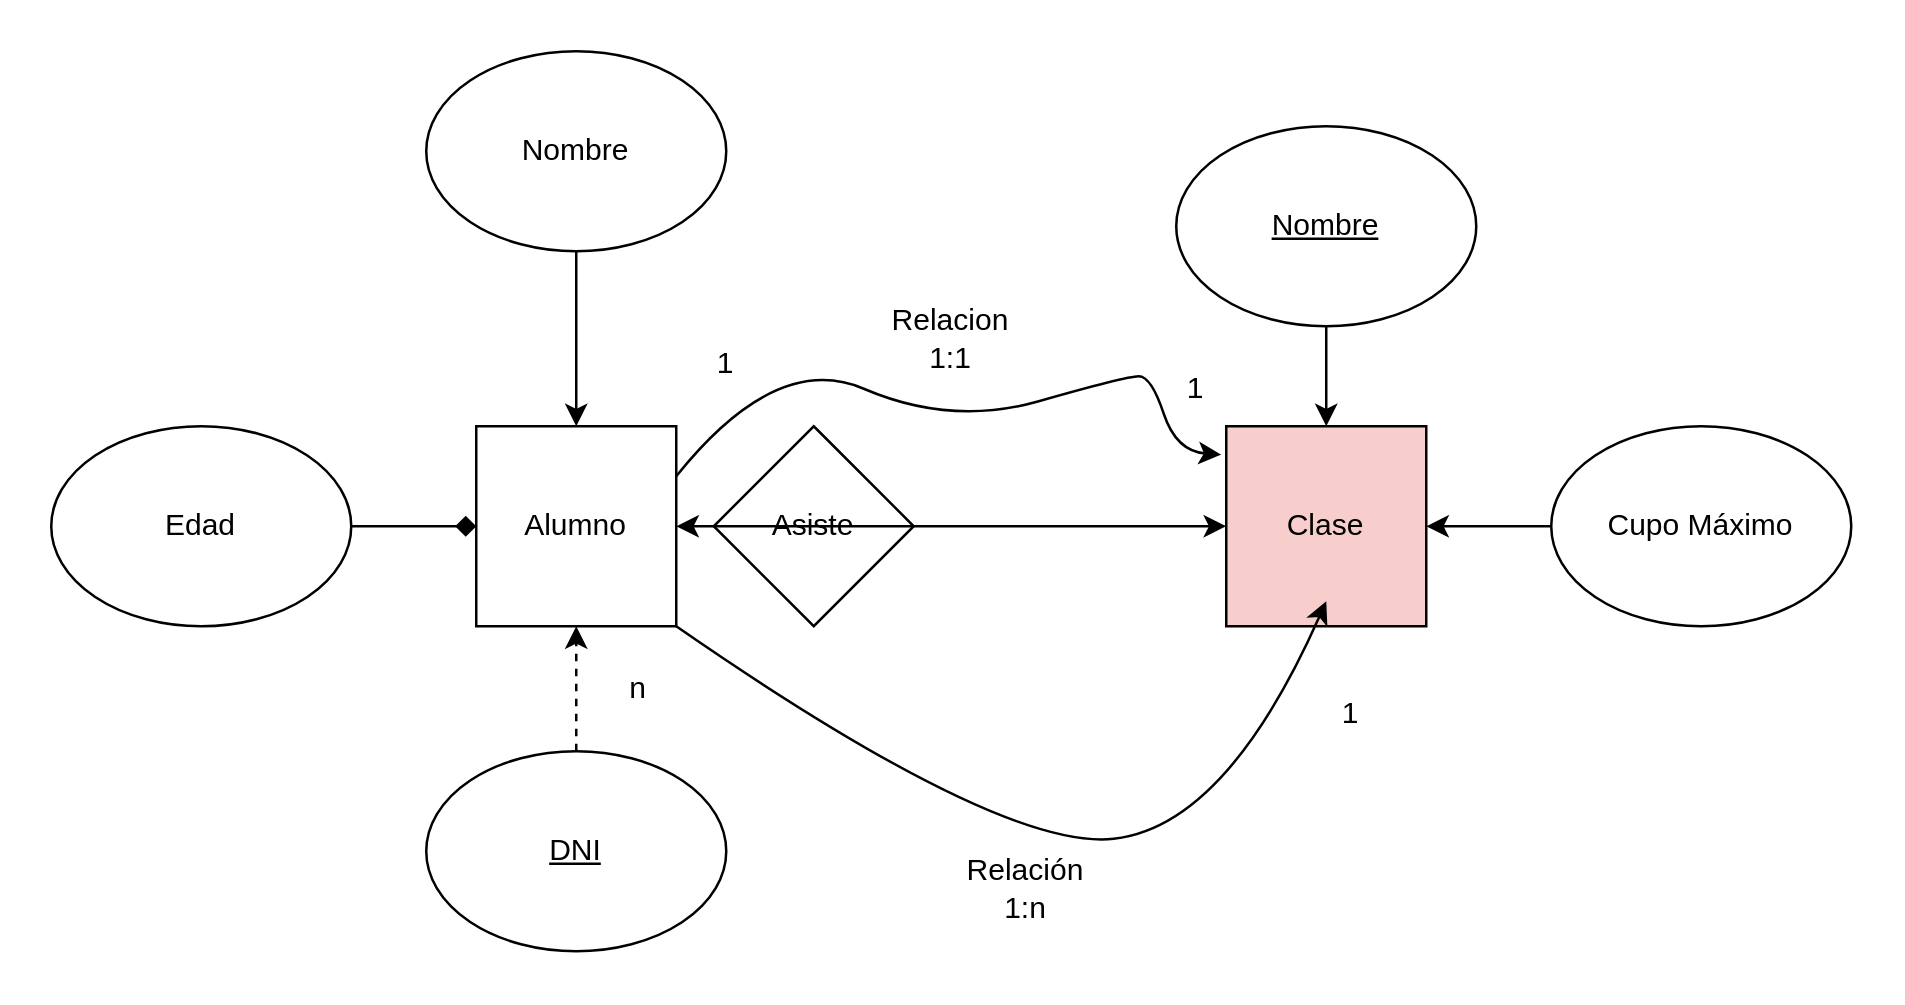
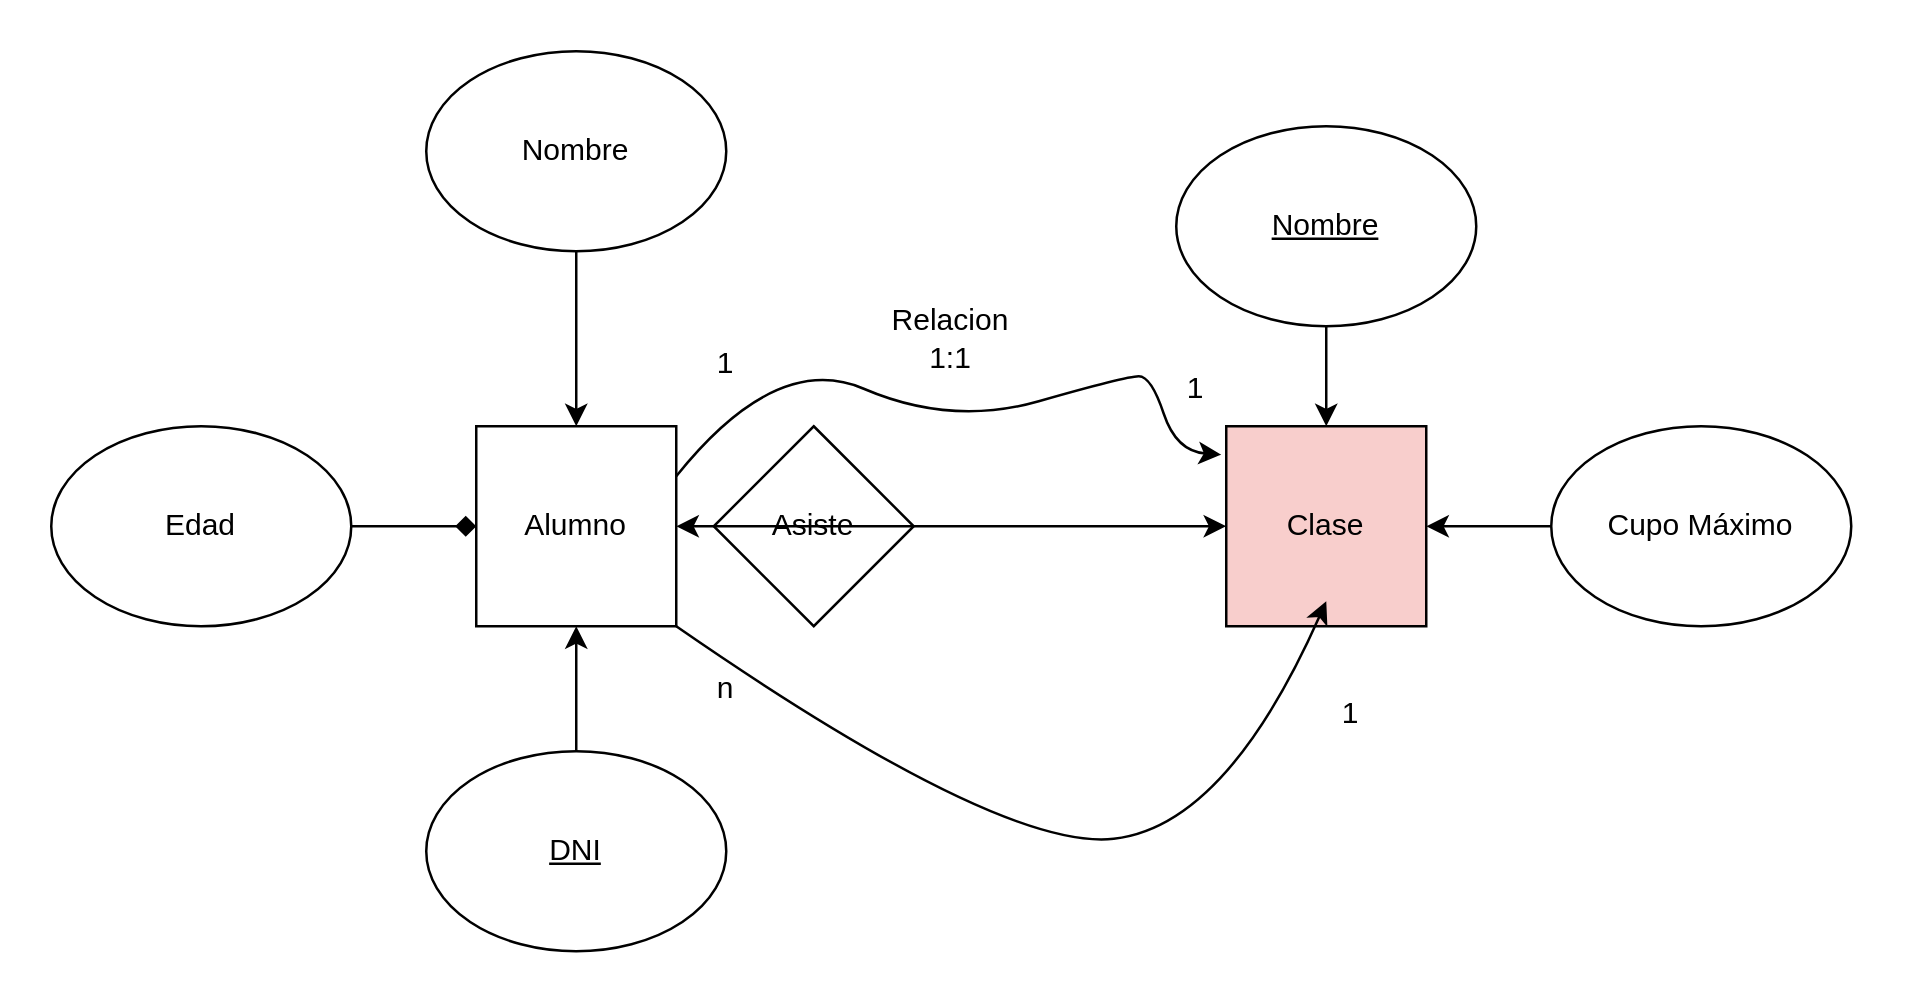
(639, 689) -> (726, 689)
(576, 695) -> (576, 695)
(1026, 889) -> none
